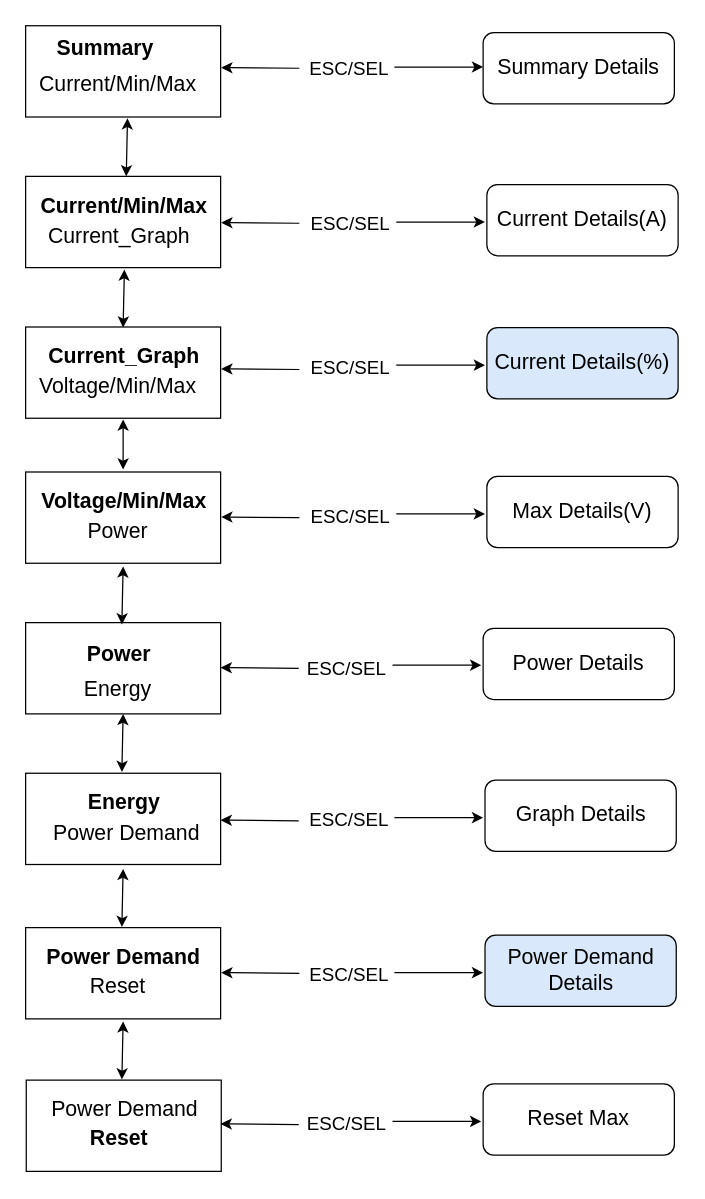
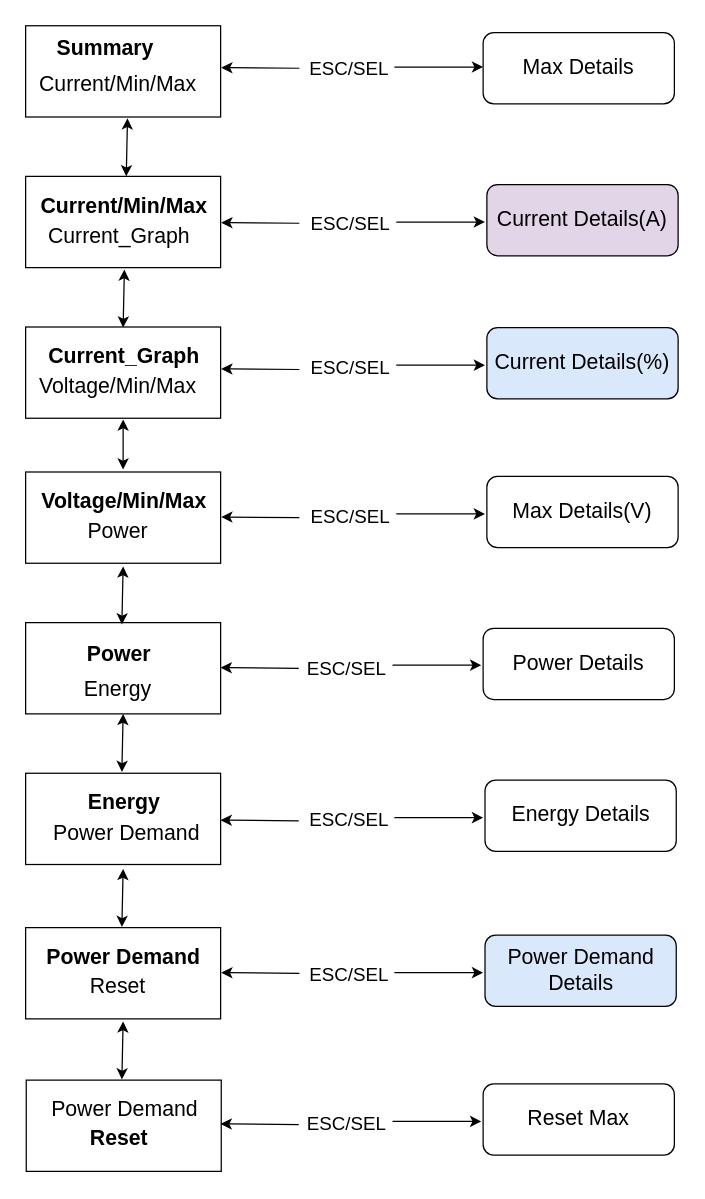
(579, 68) -> (579, 68)
(583, 220) -> (583, 220)
(581, 816) -> (581, 816)
